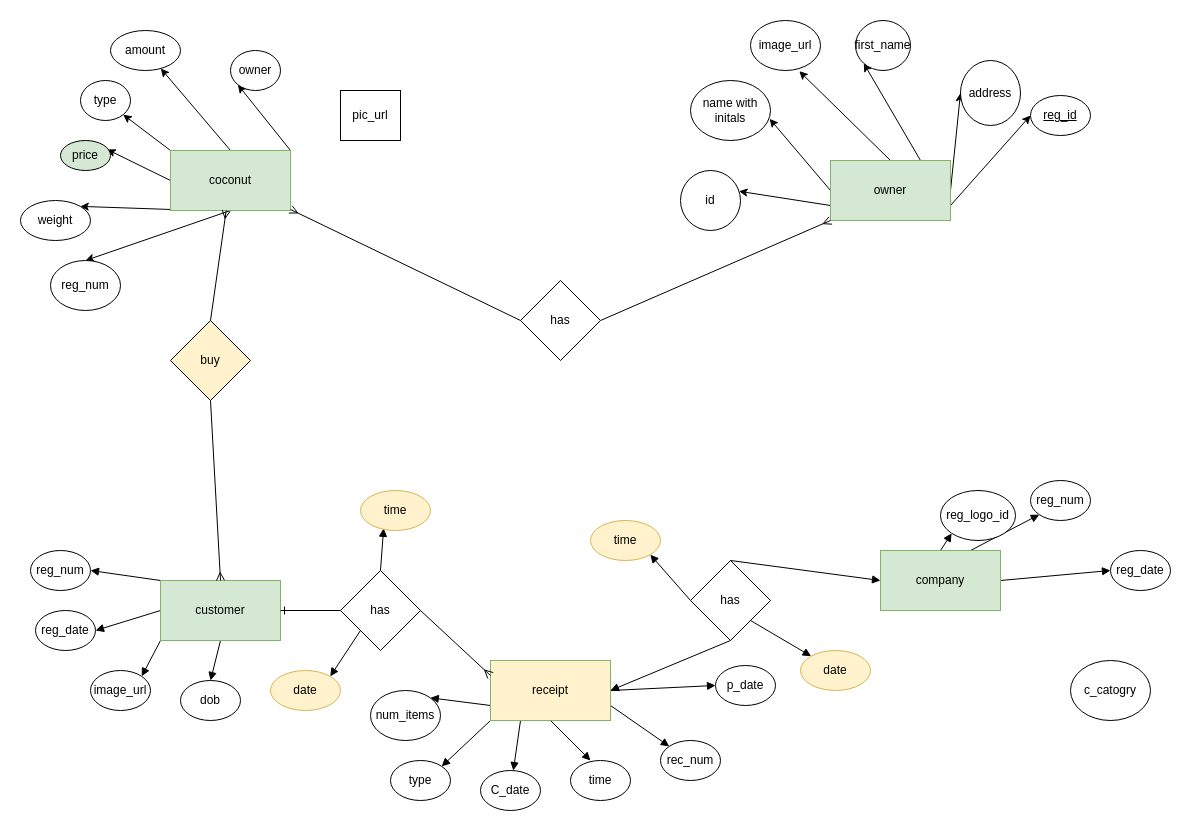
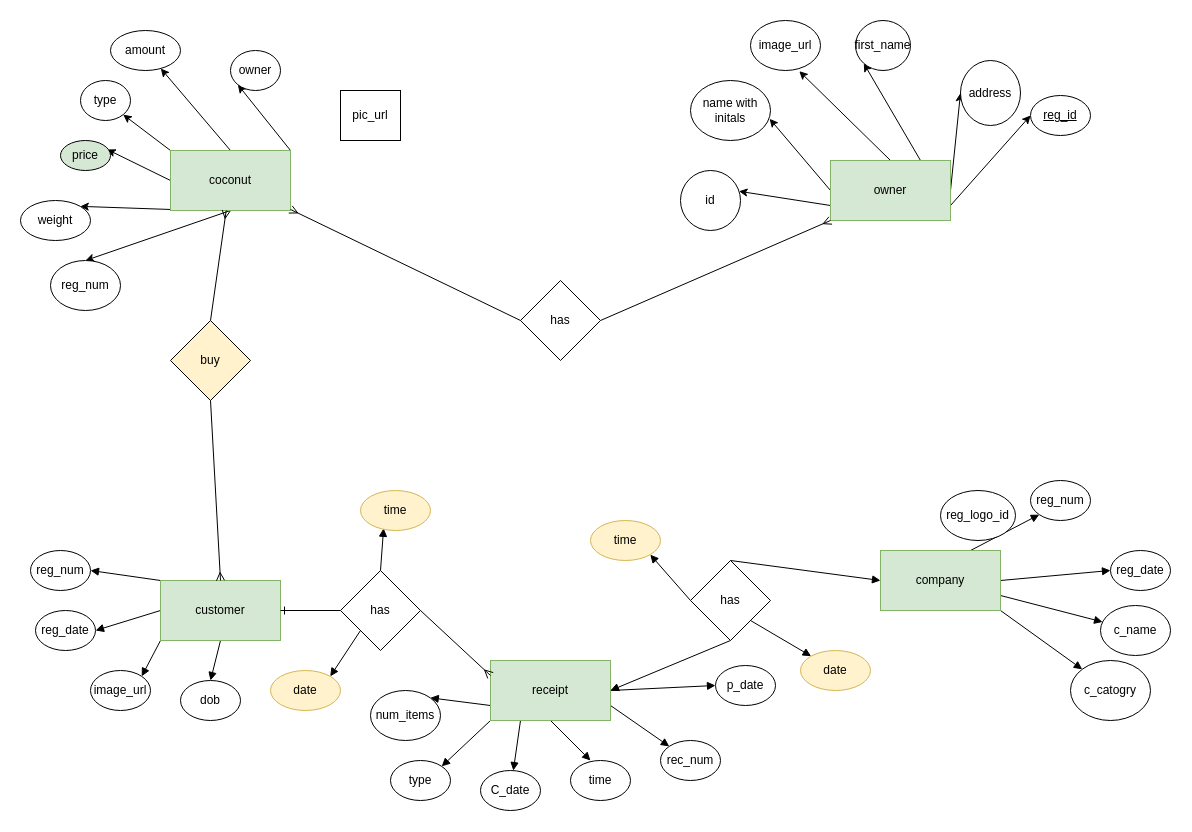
(944, 545) -> none
none -> (1047, 608)
none -> (1136, 631)
none -> (1038, 638)
(551, 691) -> (551, 691)
